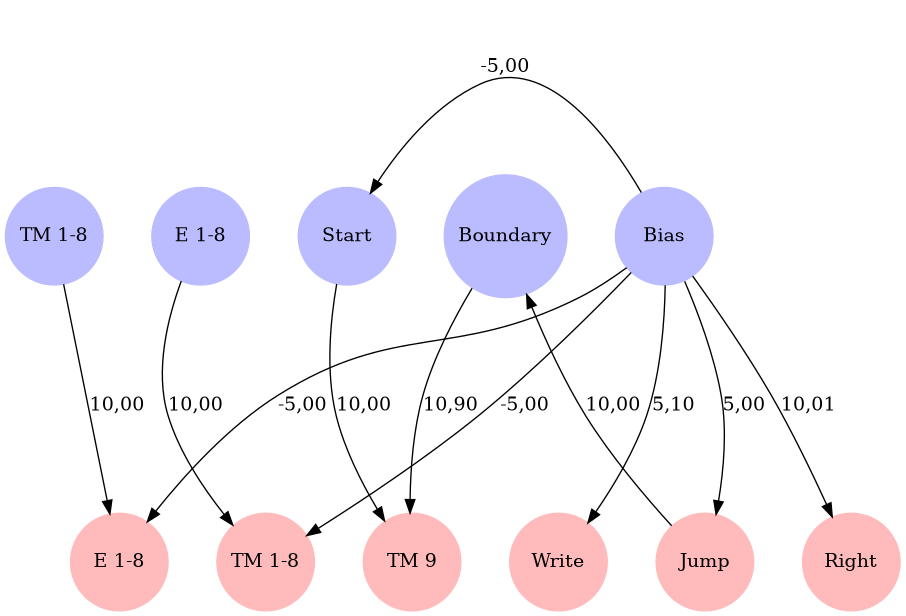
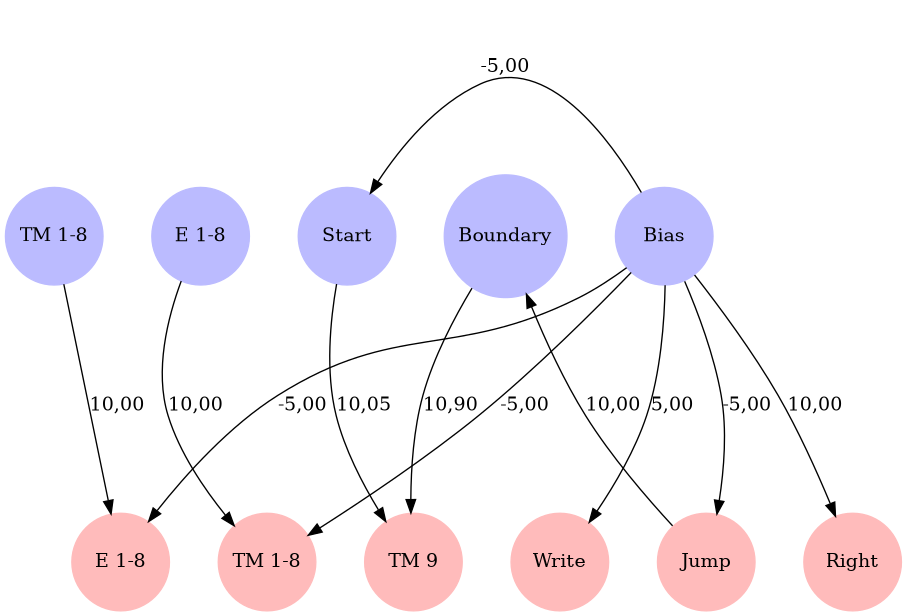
(364, 405) -> (364, 405)
(674, 405) -> (672, 405)
(744, 405) -> (748, 405)
(809, 405) -> (815, 405)
